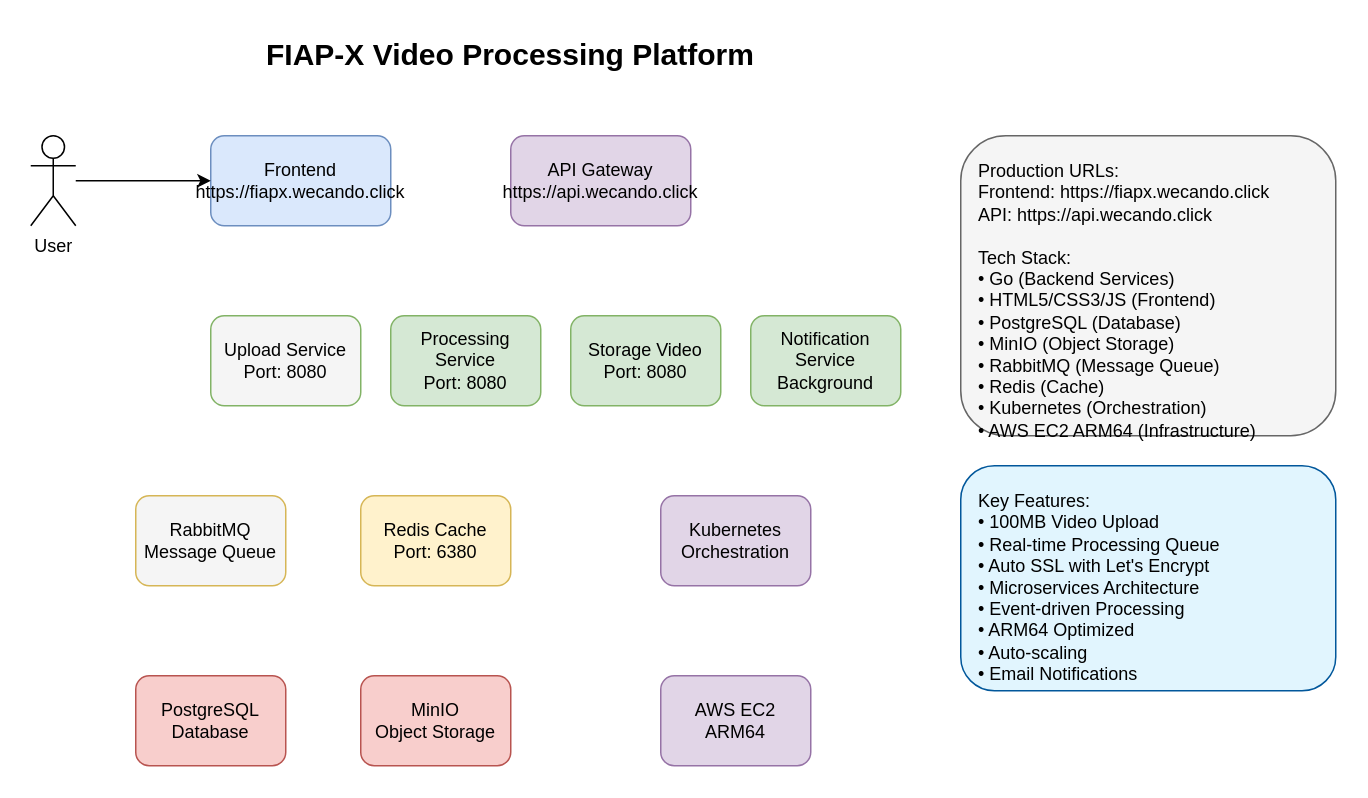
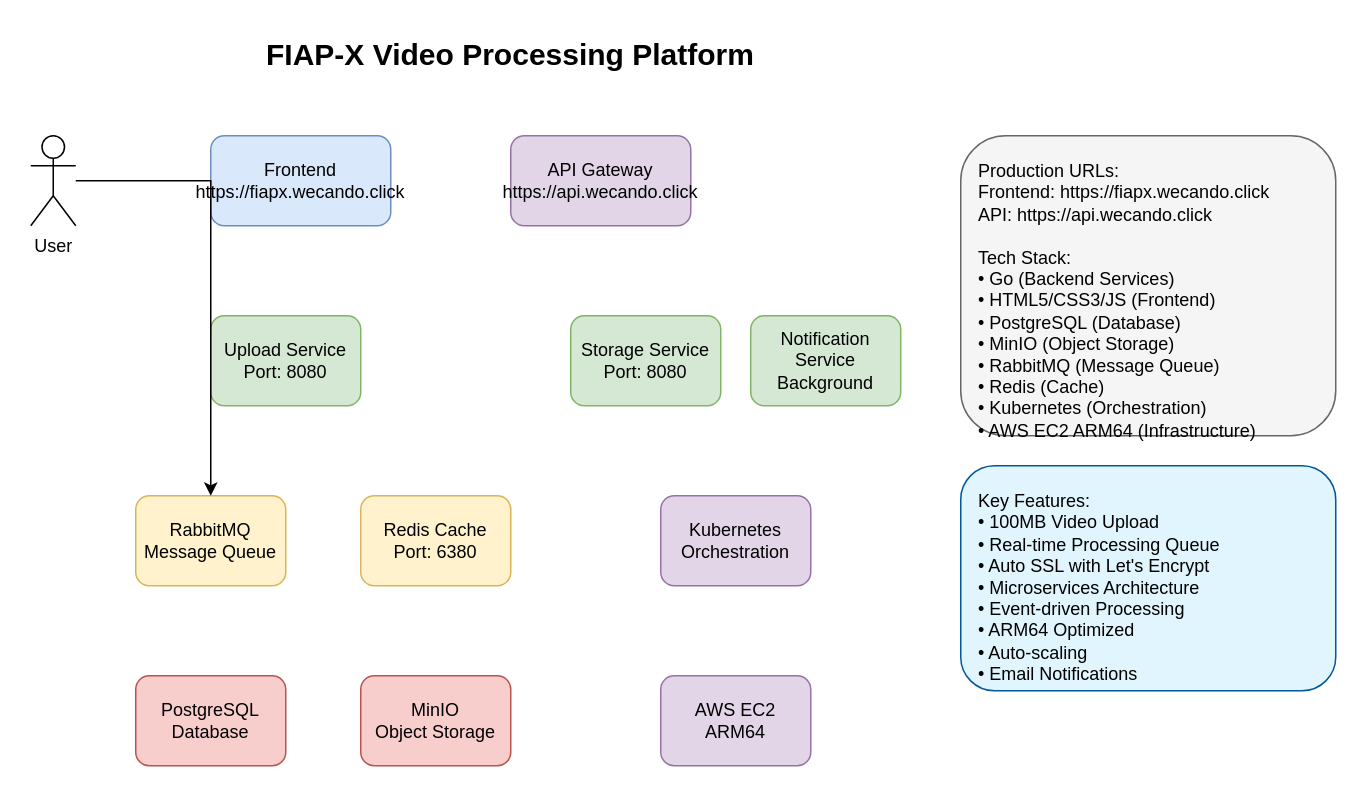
(199, 181) -> (211, 326)
(286, 361) -> (286, 361)
(466, 361) -> none
(646, 361) -> (646, 361)
(211, 541) -> (211, 541)
